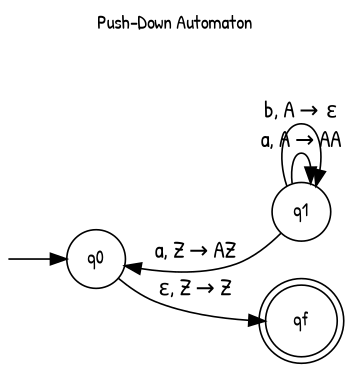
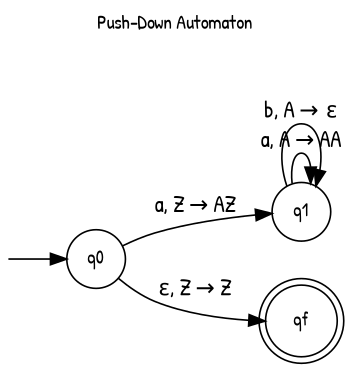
(216, 269) -> (188, 225)
